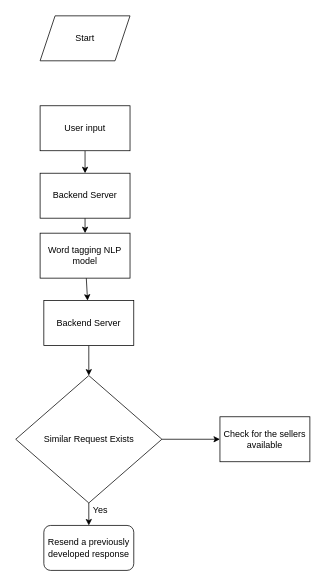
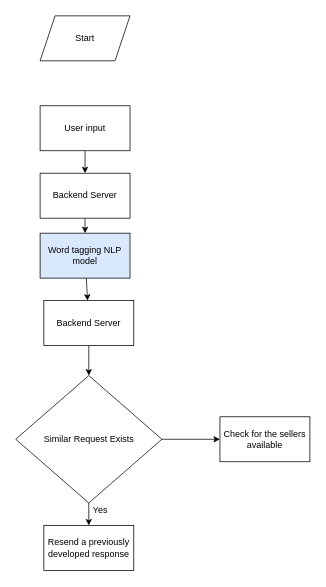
(85, 255) -> (85, 255)
(89, 548) -> (89, 548)
